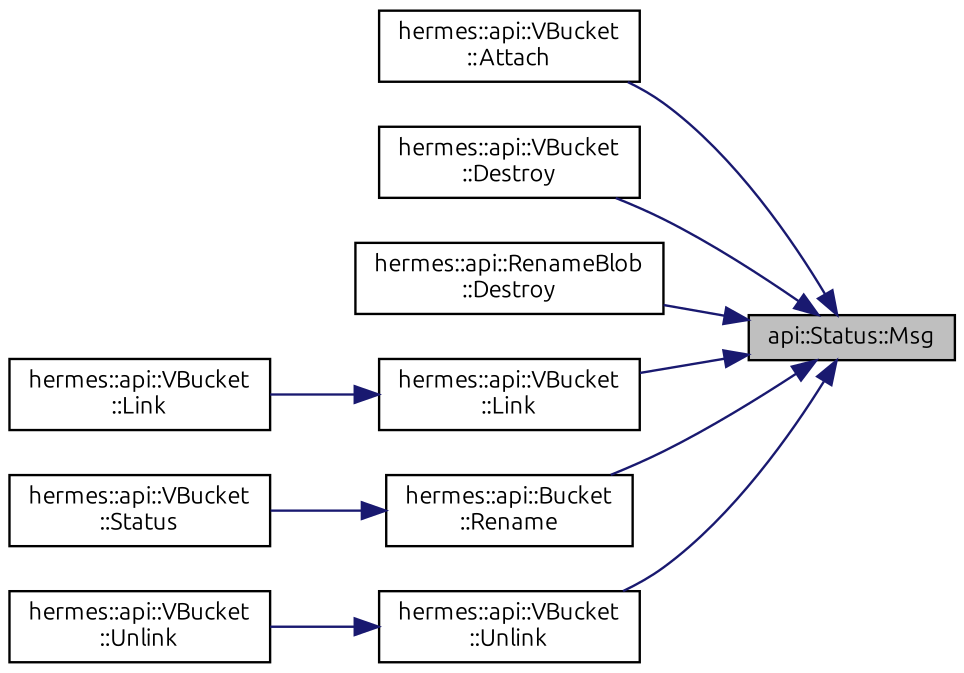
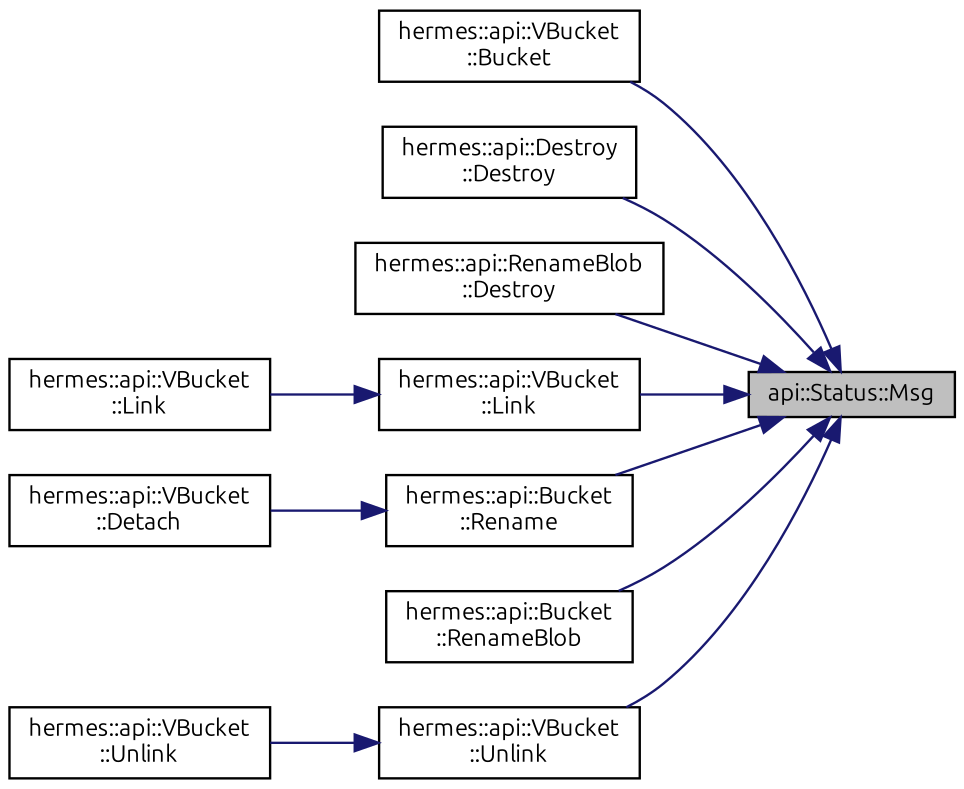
(509, 46) -> (509, 46)
(509, 162) -> (509, 162)
(140, 511) -> (140, 511)
none -> (509, 627)
